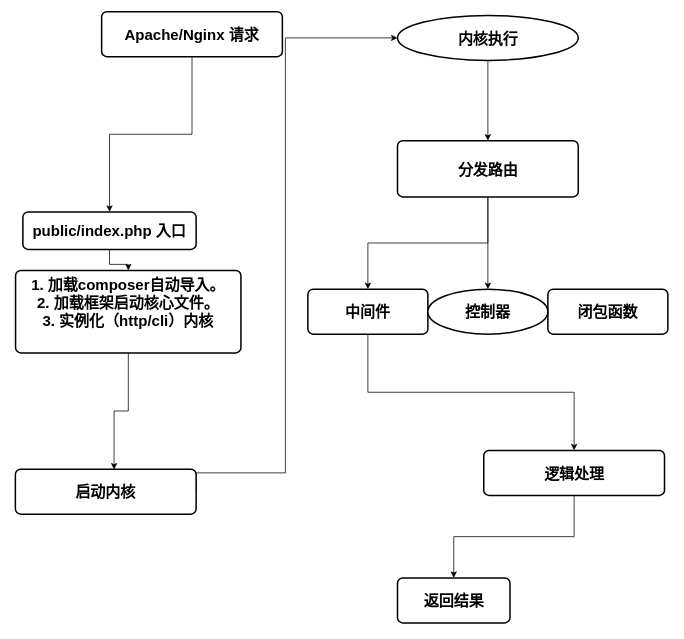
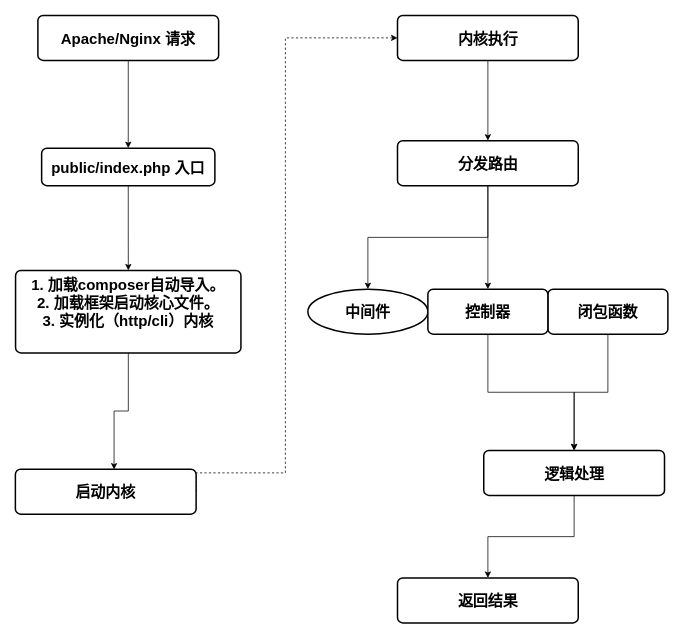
(192, 34) -> (128, 38)
(488, 38) -> (488, 38)
(488, 169) -> (488, 163)
(110, 231) -> (128, 167)
(285, 248) -> (285, 248)
(368, 312) -> (368, 312)
(488, 312) -> (488, 312)
none -> (488, 362)
none -> (608, 378)
(397, 392) -> none
(454, 600) -> (488, 600)
